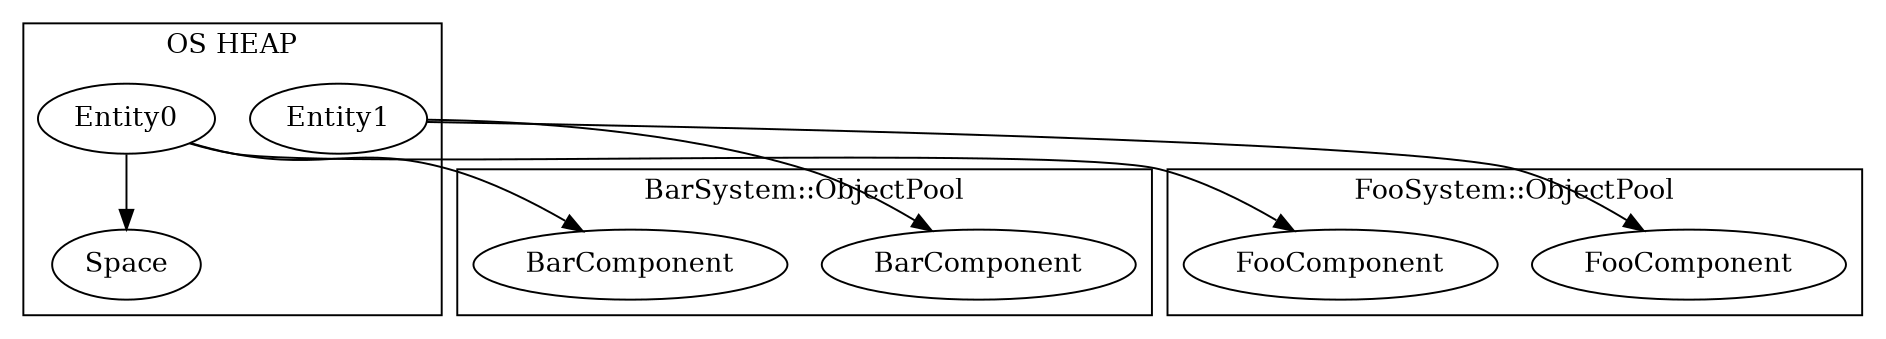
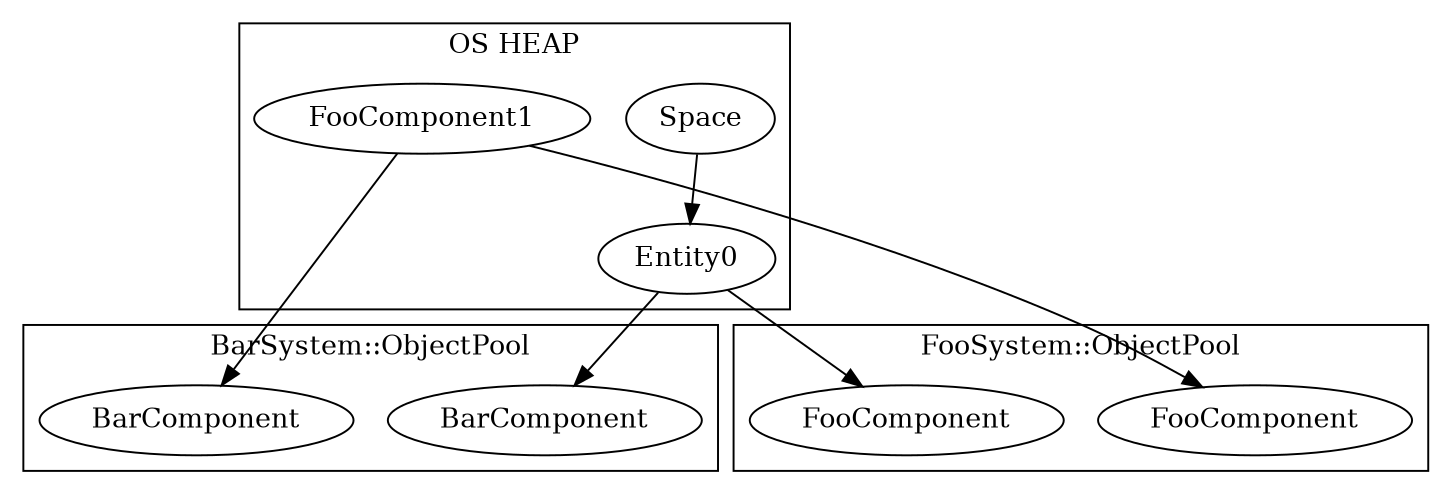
(339, 119) -> (422, 119)
(126, 182) -> (695, 177)
